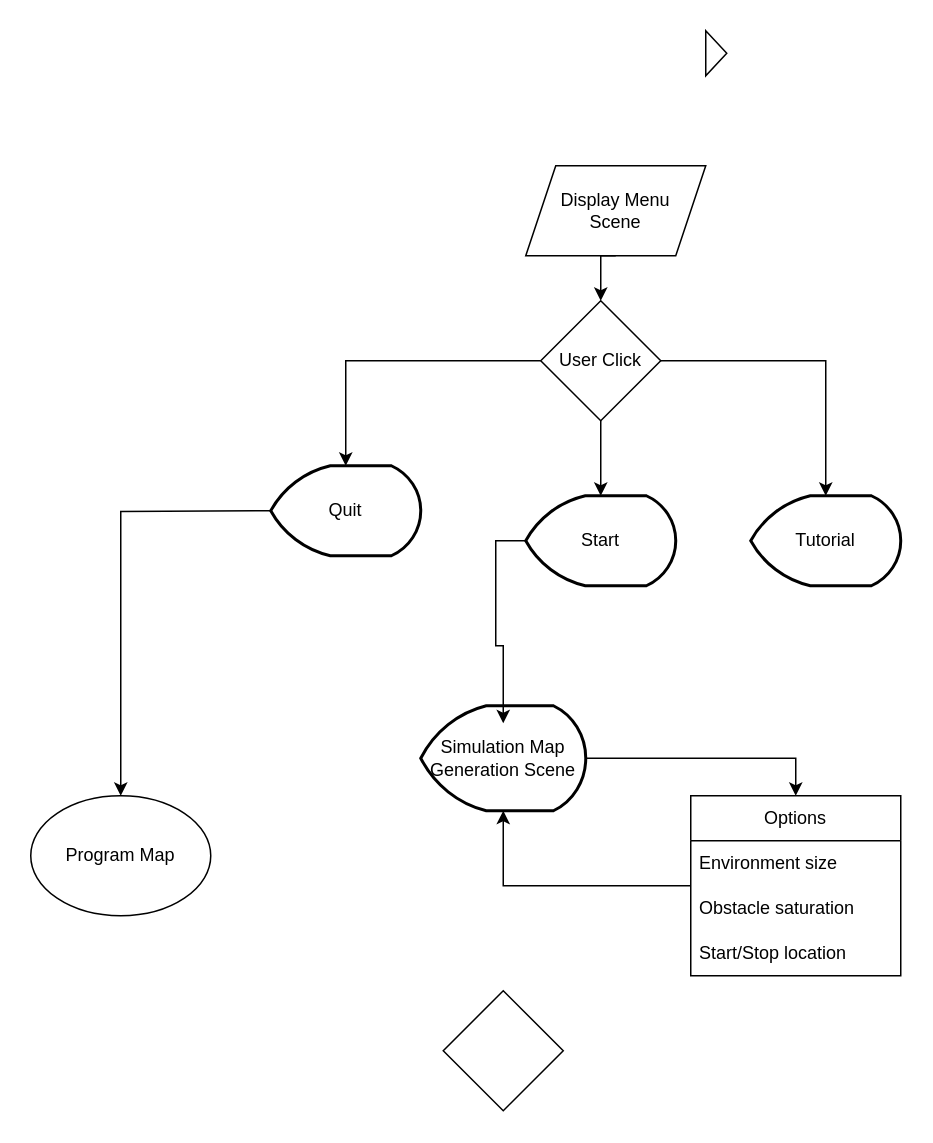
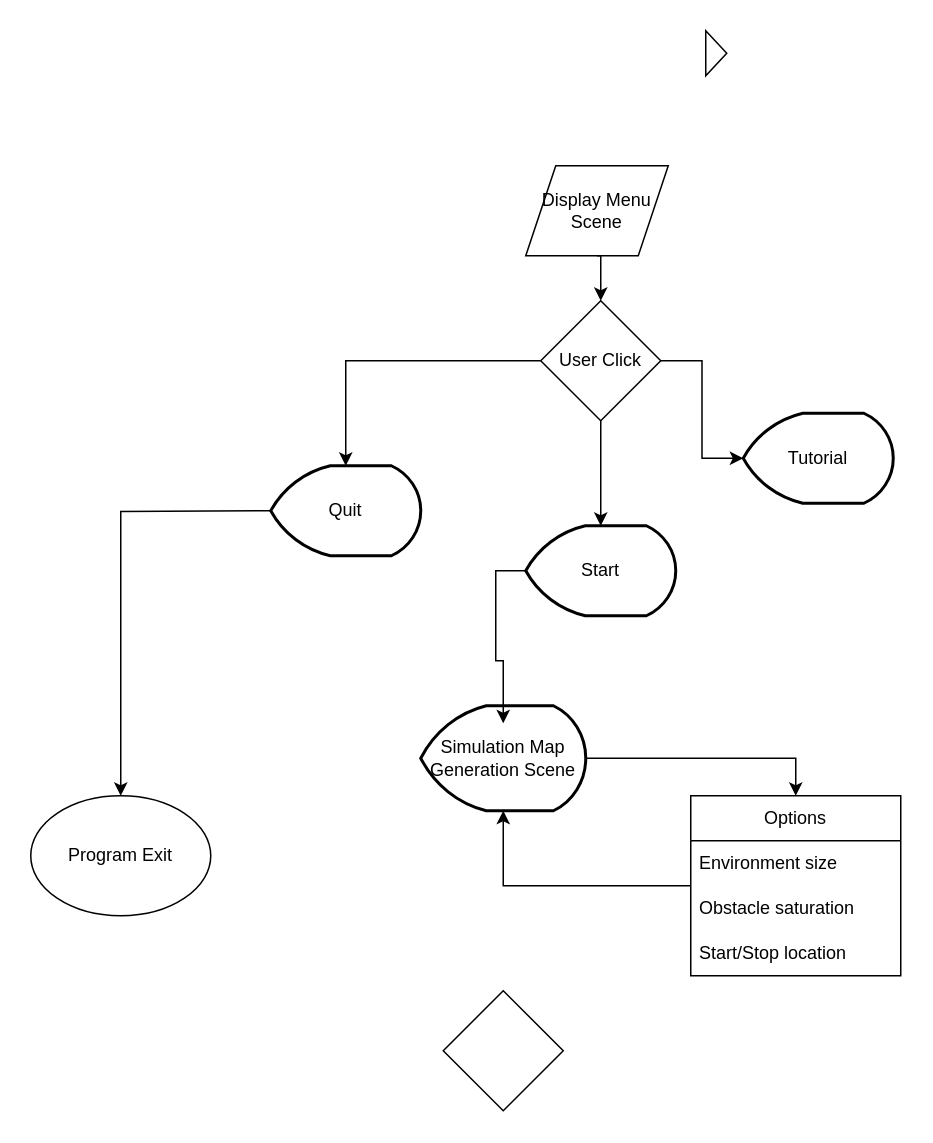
(616, 211) -> (597, 211)
(601, 541) -> (601, 571)
(826, 541) -> (818, 458)
(121, 856) -> (121, 856)
